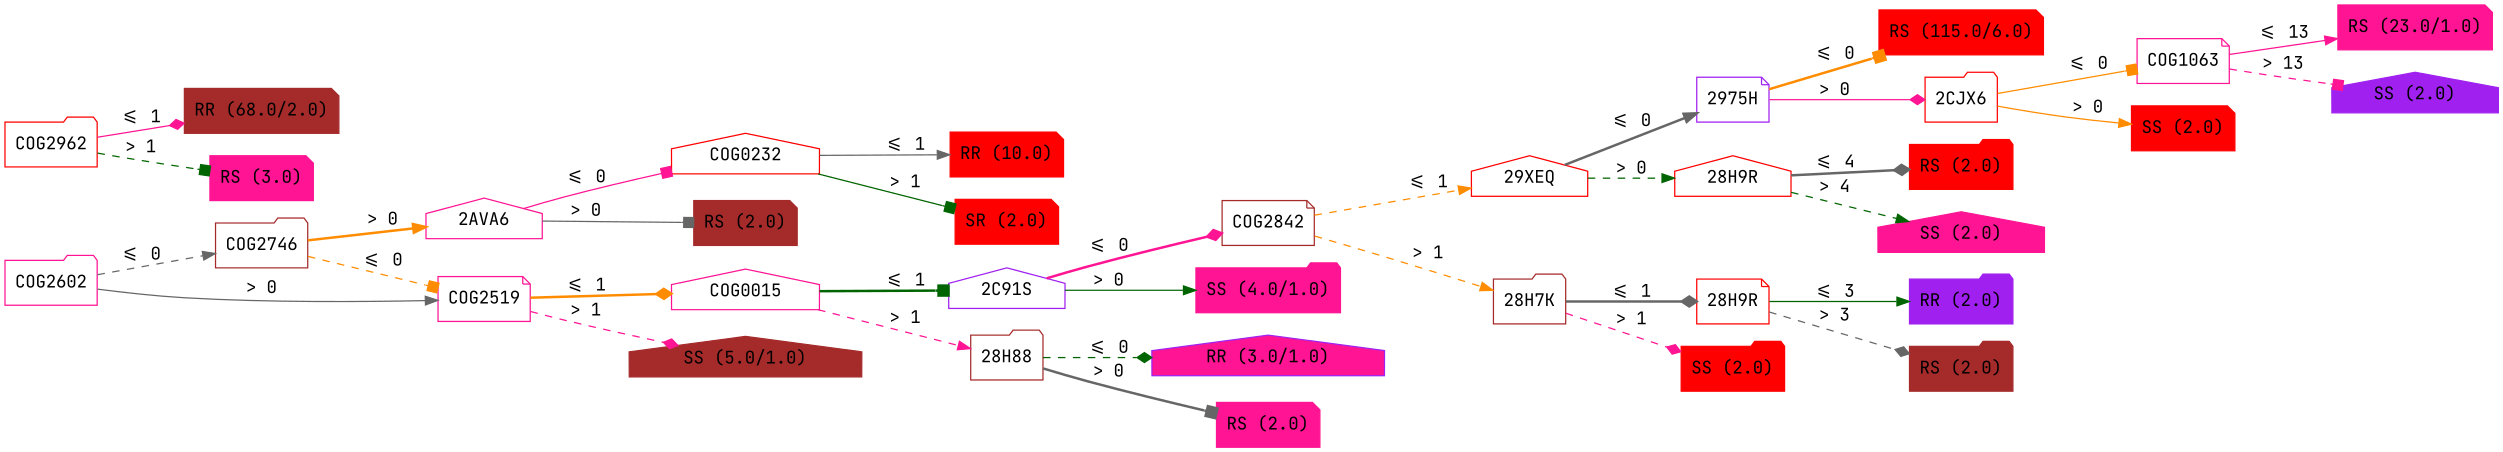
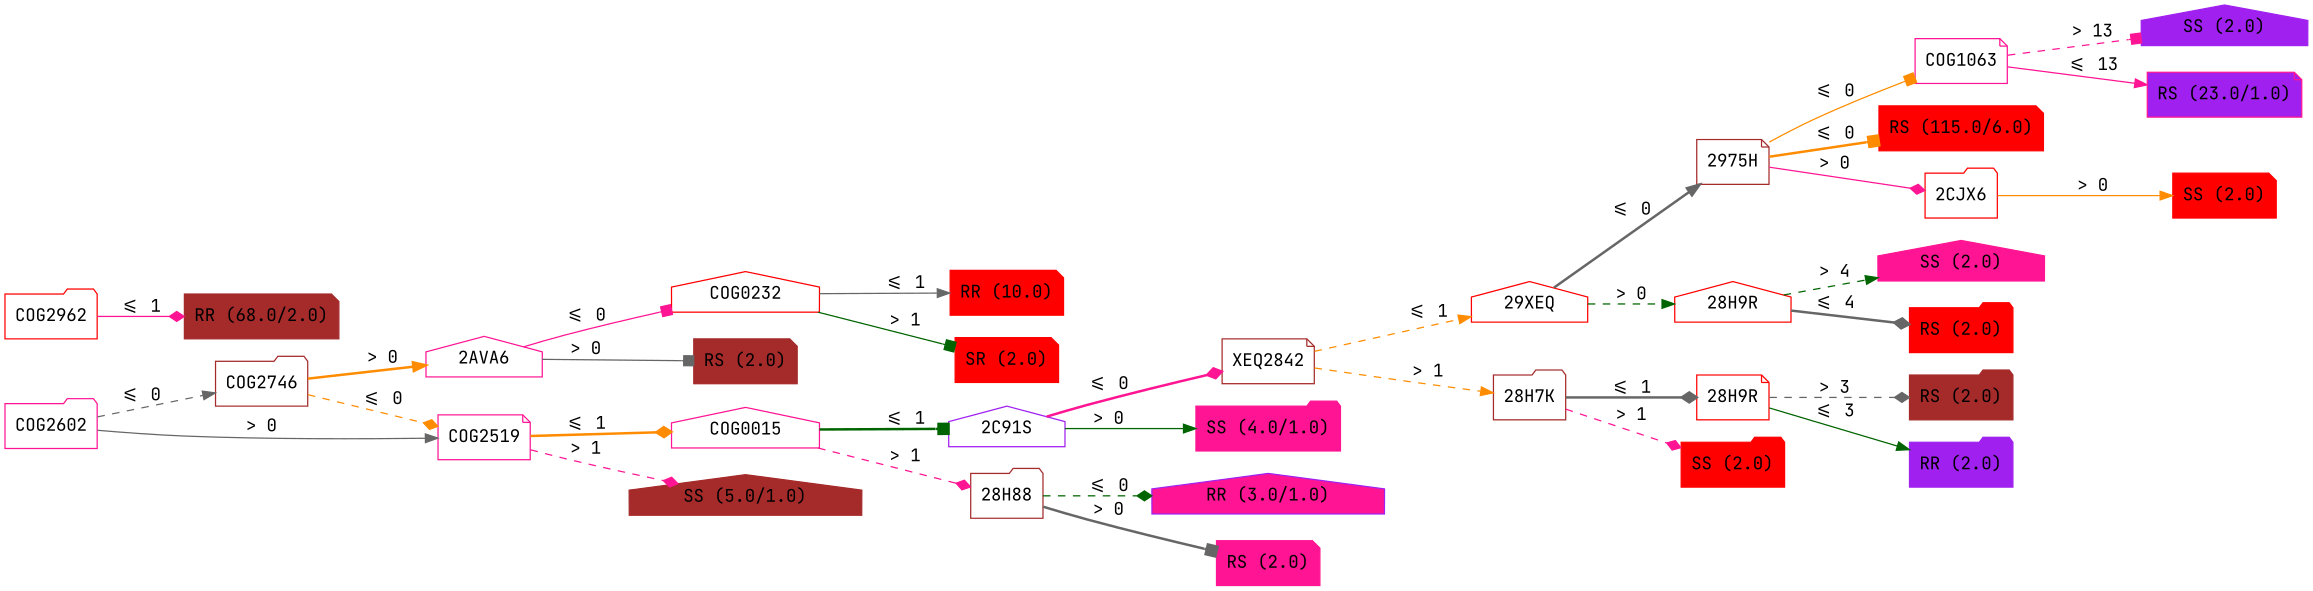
(2415, 27) -> (2225, 95)
(2061, 82) -> (1835, 110)
(1733, 100) -> (1733, 162)
(262, 178) -> none
(1268, 223) -> (1268, 361)
(367, 271) -> (365, 409)
(888, 328) -> (887, 466)
